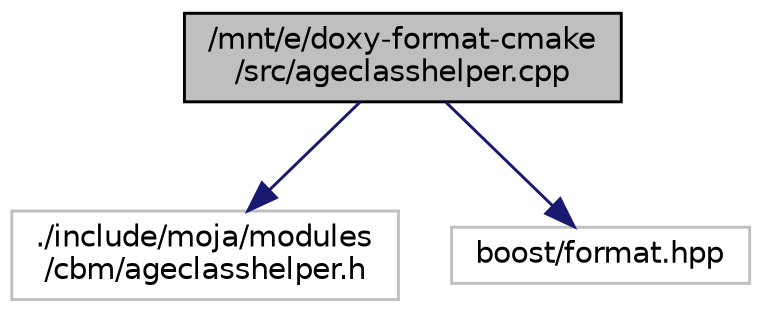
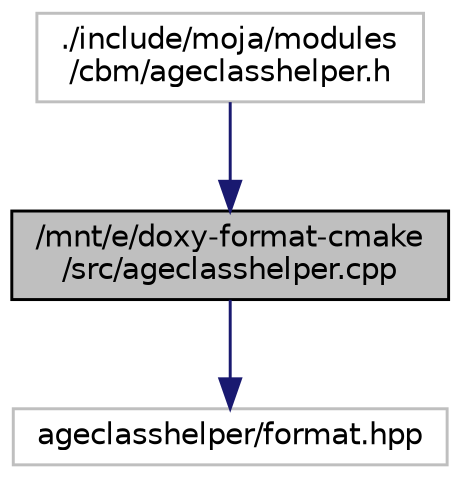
(315, 146) -> (230, 141)
(601, 255) -> (230, 437)
